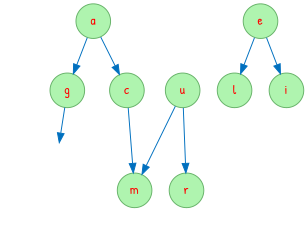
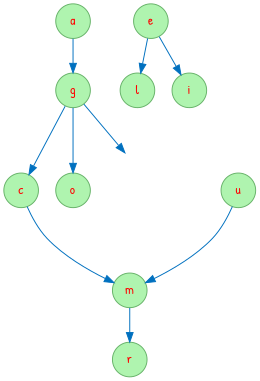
(108, 51) -> (49, 136)
(184, 136) -> (130, 320)
none -> (73, 190)
